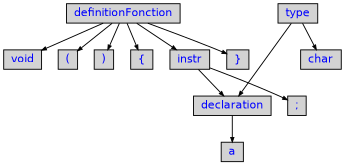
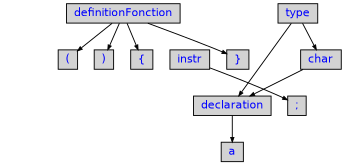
(155, 35) -> none
(23, 60) -> none
(209, 81) -> (279, 82)
